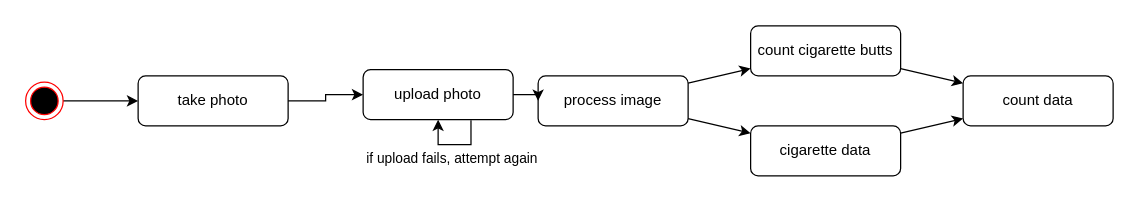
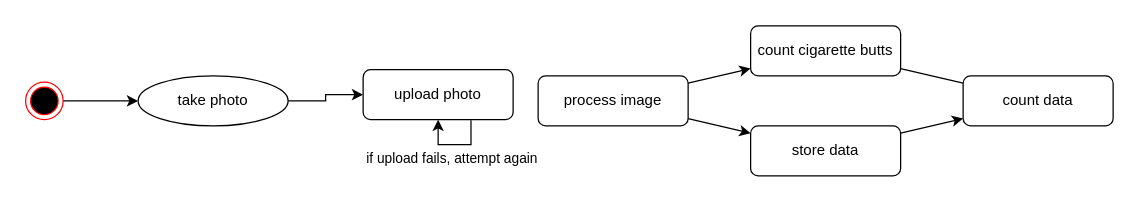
(953, 81) -> (957, 82)
(526, 94) -> none
(213, 101) -> (213, 101)
(826, 151) -> (826, 151)
